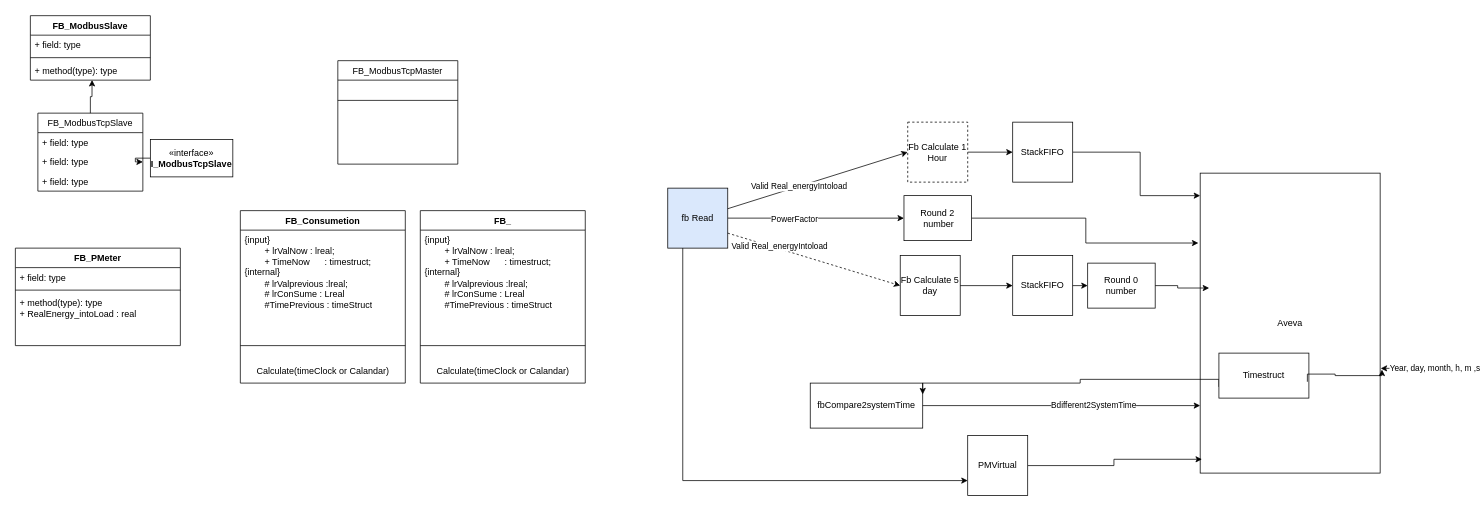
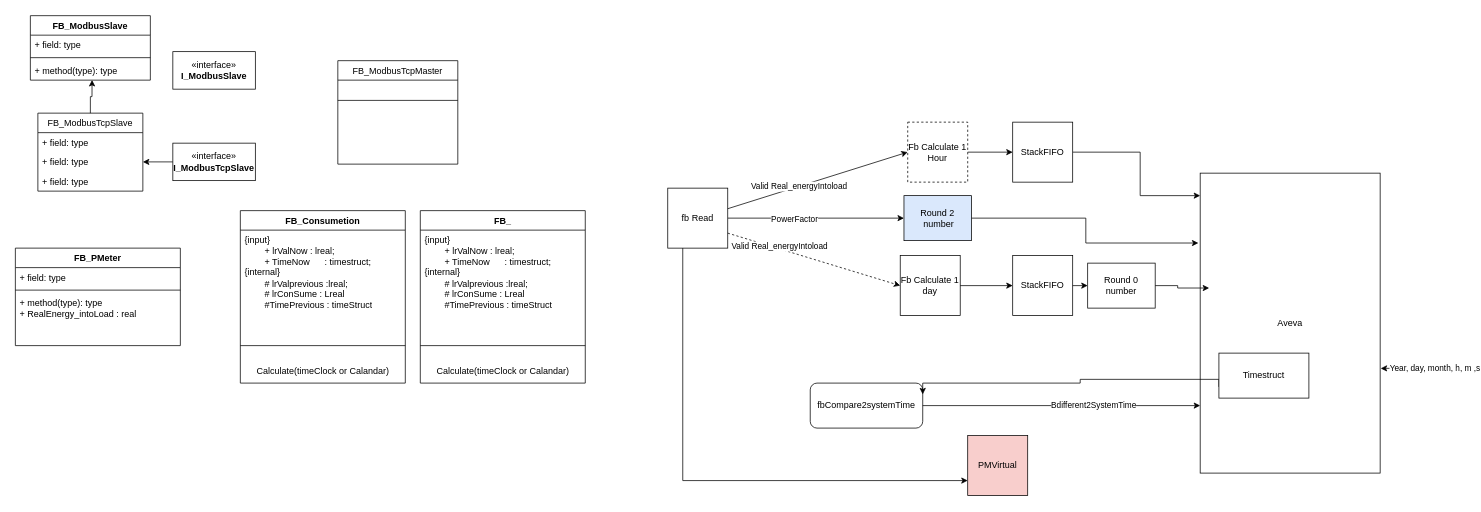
none -> (214, 70)
(192, 158) -> (214, 162)
(698, 218) -> (698, 218)
(938, 218) -> (938, 218)
(930, 285) -> (930, 285)
(1357, 375) -> none
(867, 405) -> (867, 405)
(1114, 464) -> none
(998, 465) -> (998, 465)
